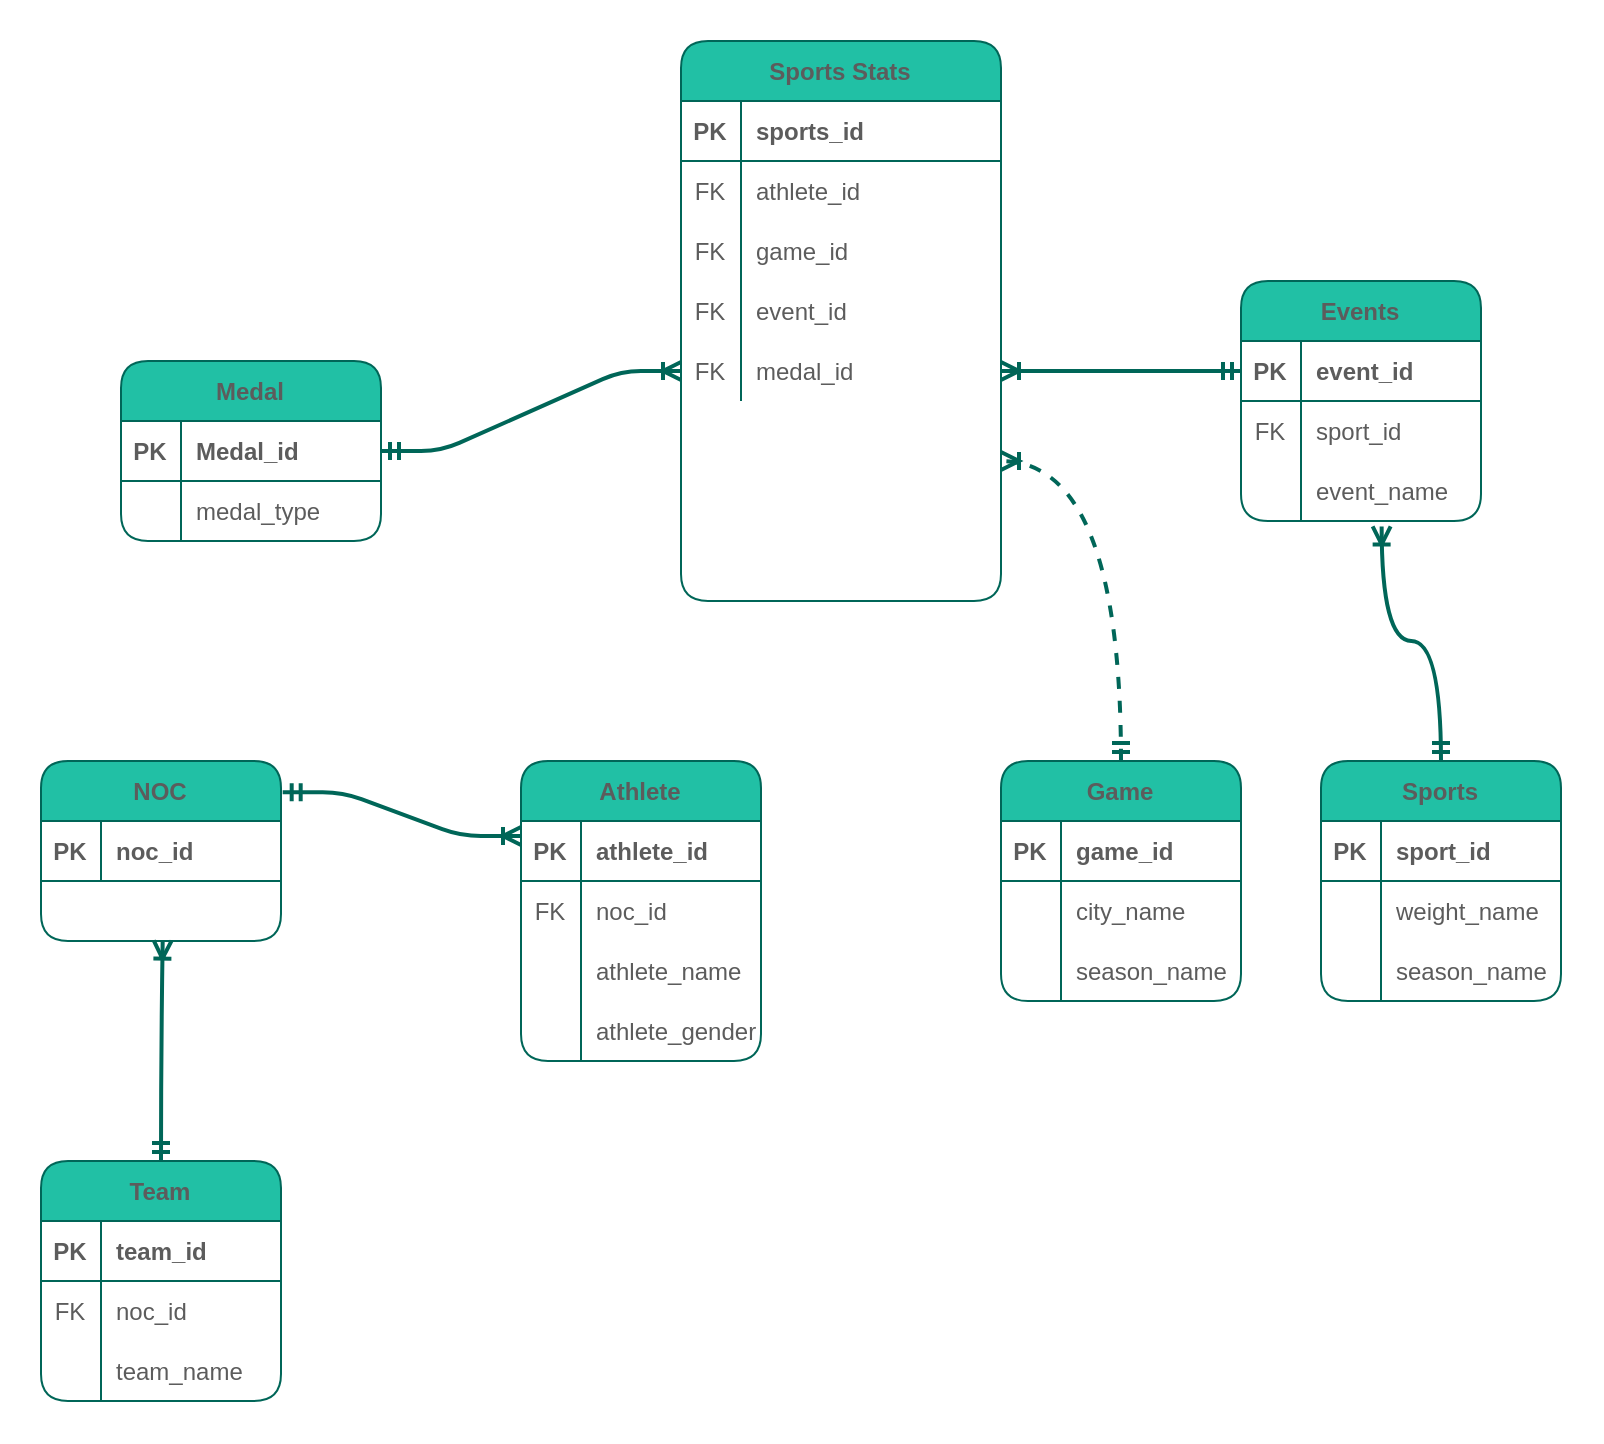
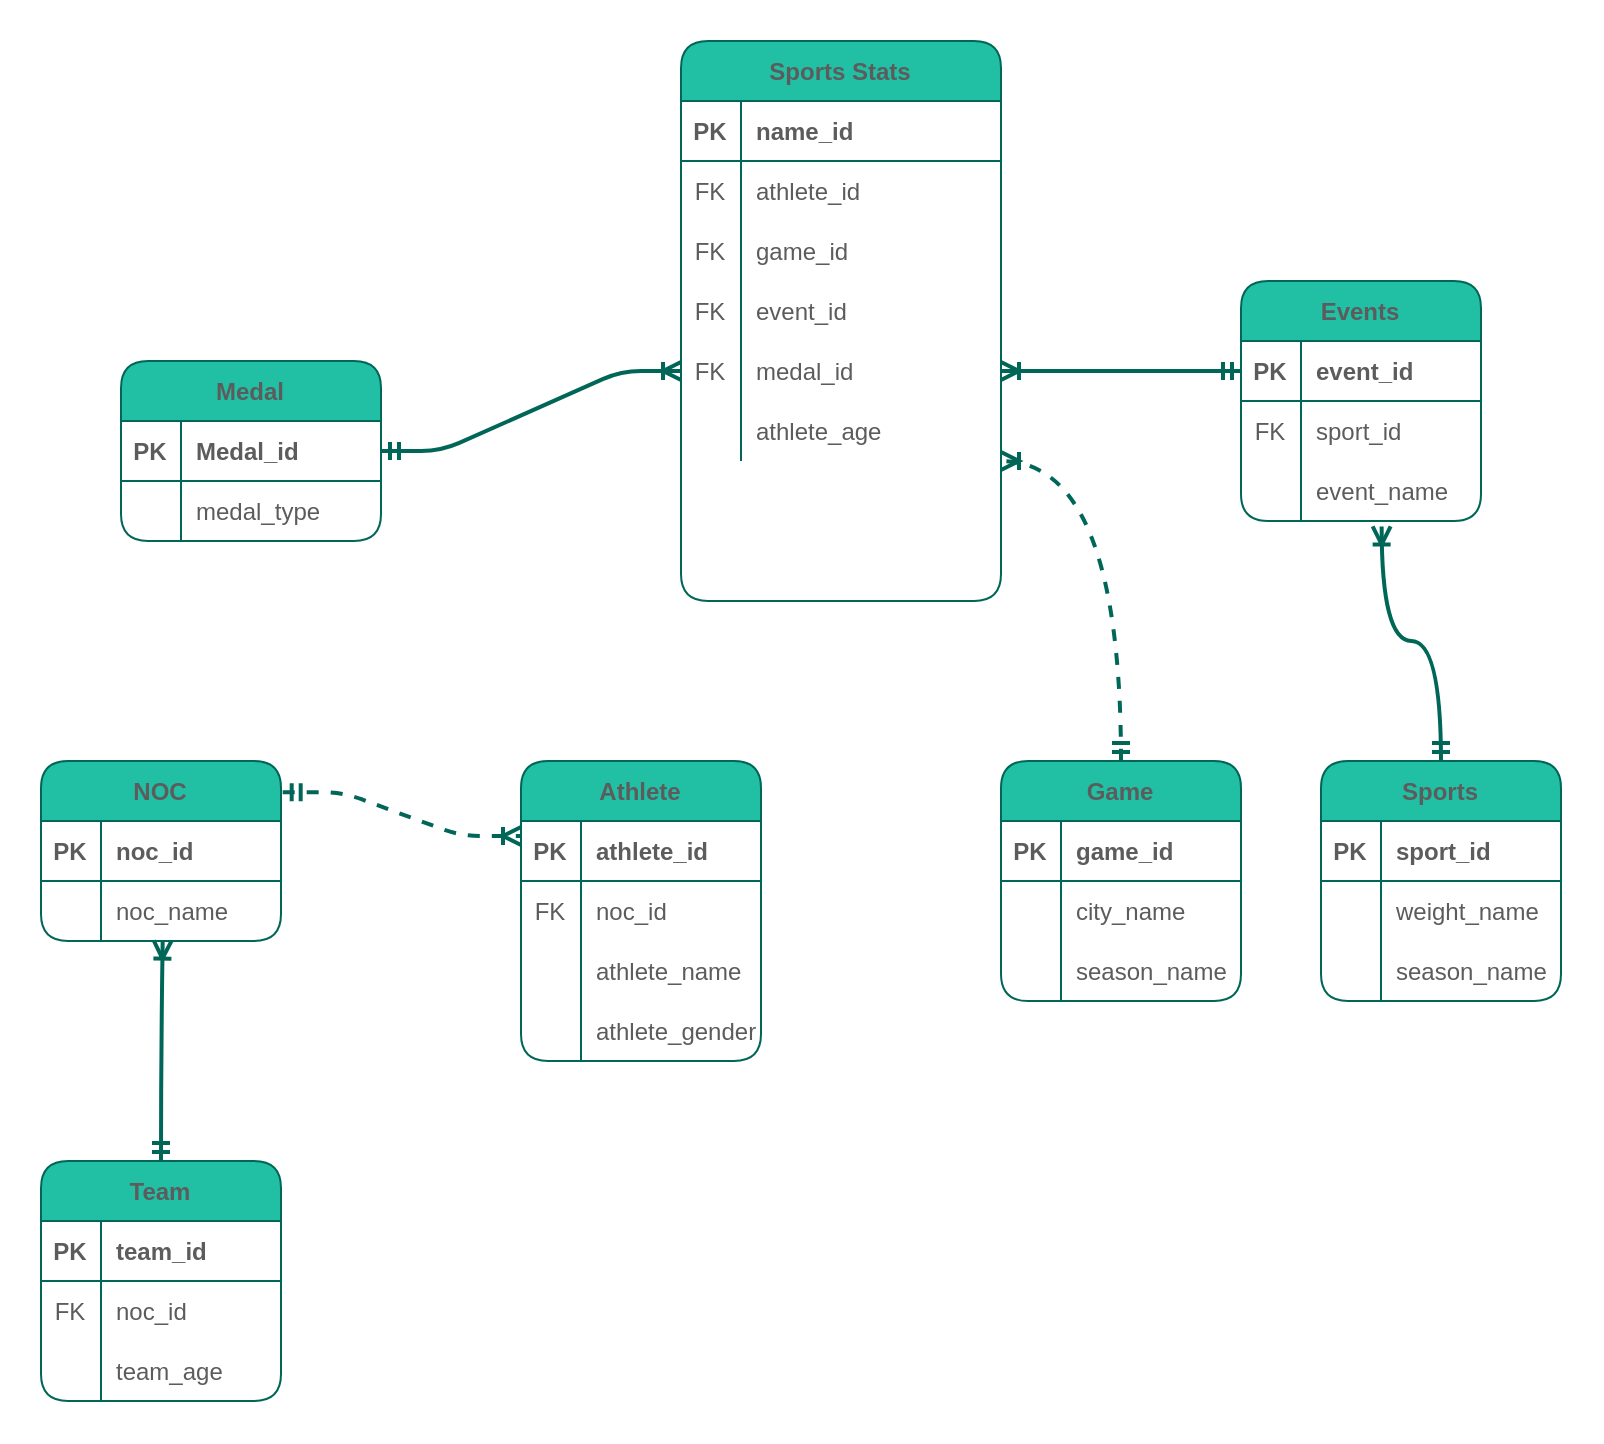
(813, 132) -> (800, 132)
none -> (871, 431)
(350, 796) -> (350, 796)
none -> (191, 911)
(176, 1372) -> (170, 1372)
